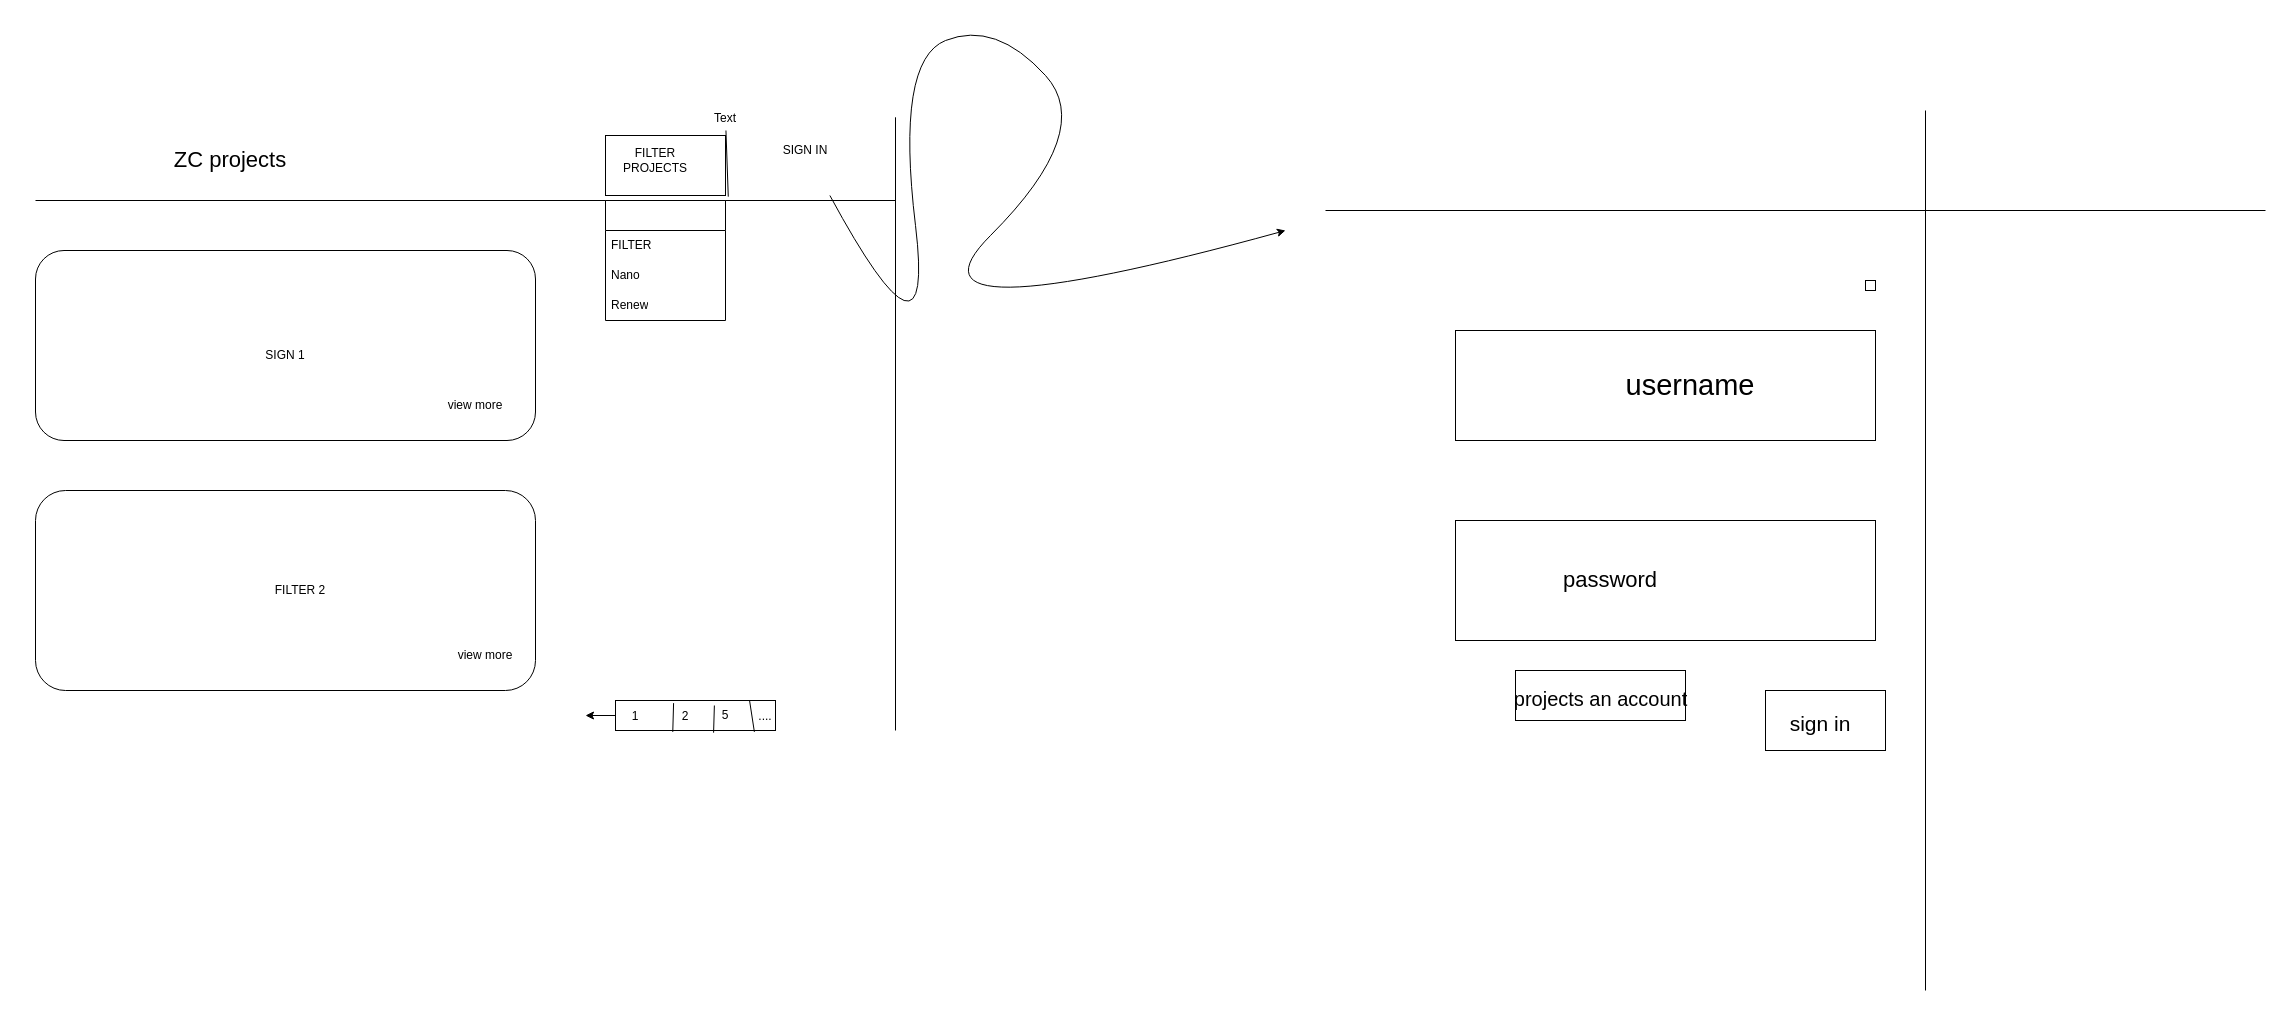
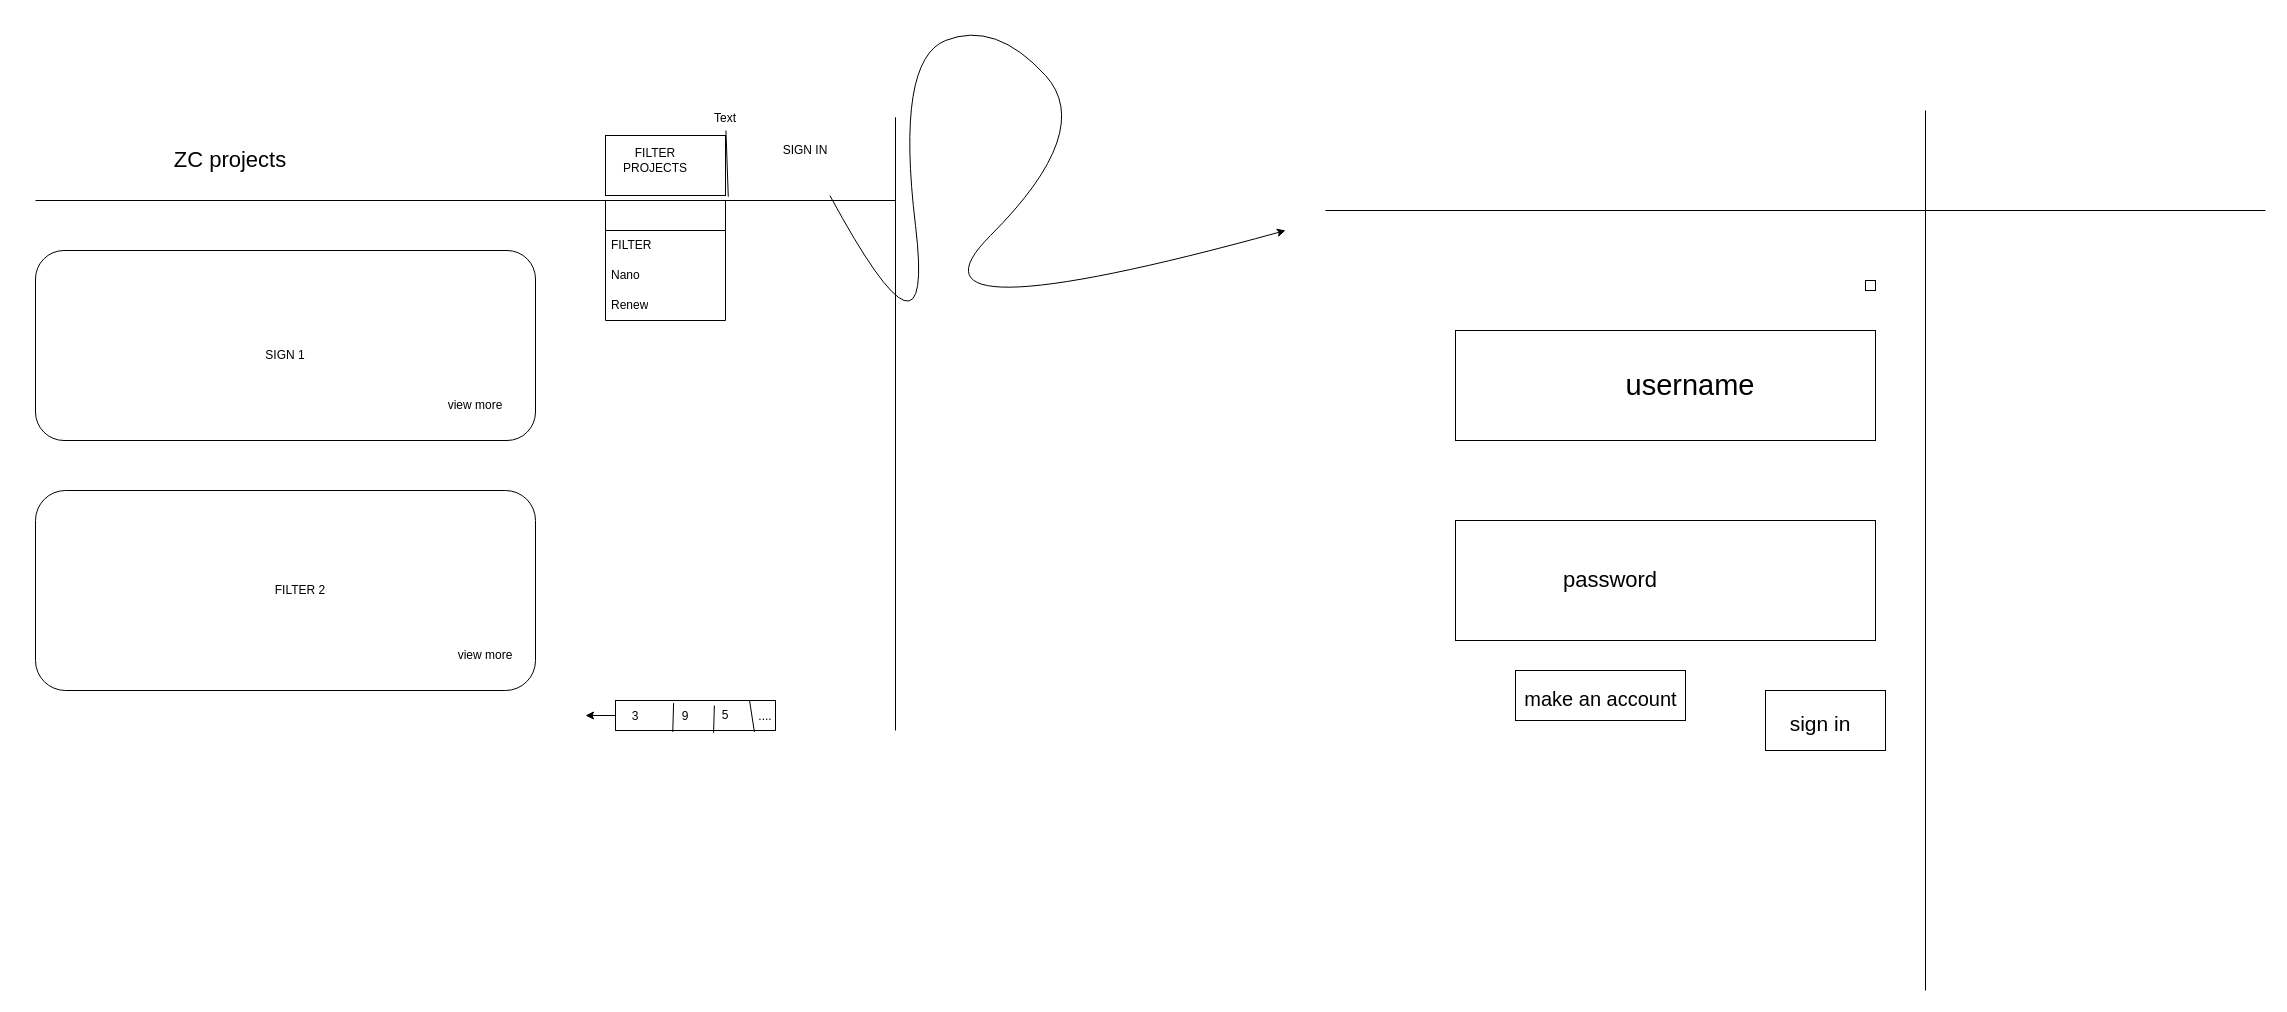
(1601, 696) -> (1601, 696)
(636, 717) -> (636, 717)
(686, 717) -> (686, 717)
